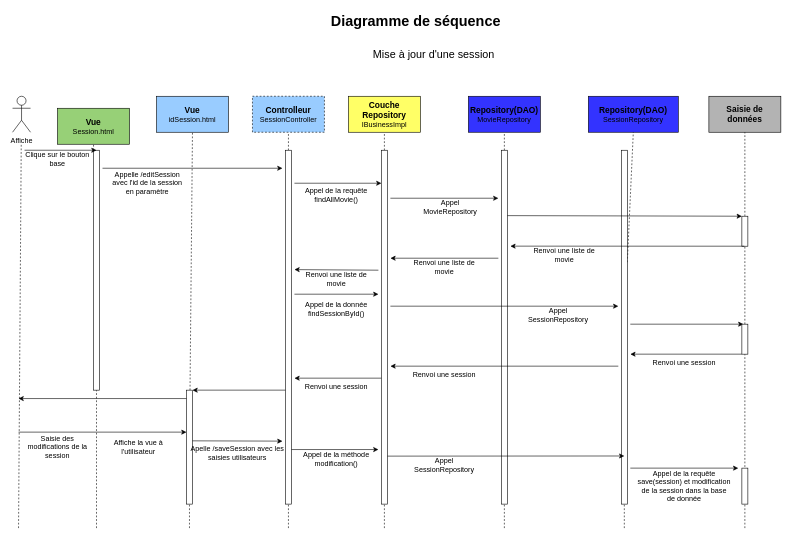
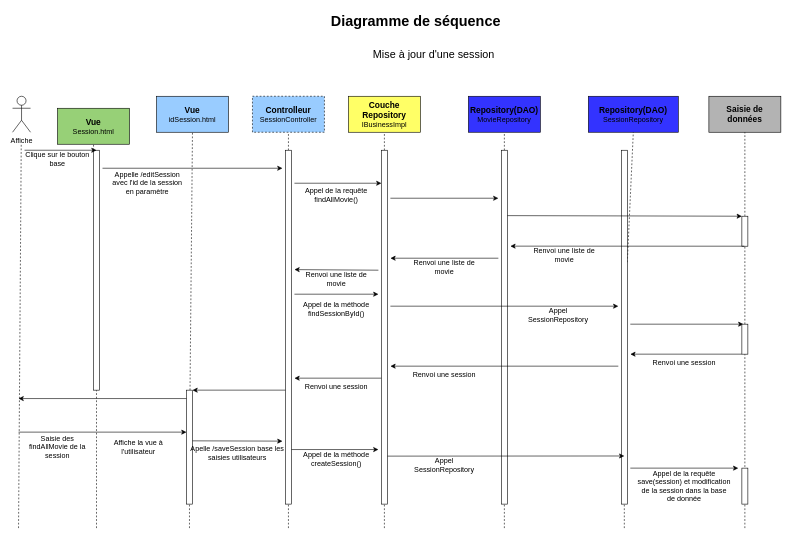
(450, 207) -> none
(336, 309) -> (336, 309)
(57, 447) -> (57, 447)
(237, 453) -> (237, 453)
(336, 459) -> (336, 459)
